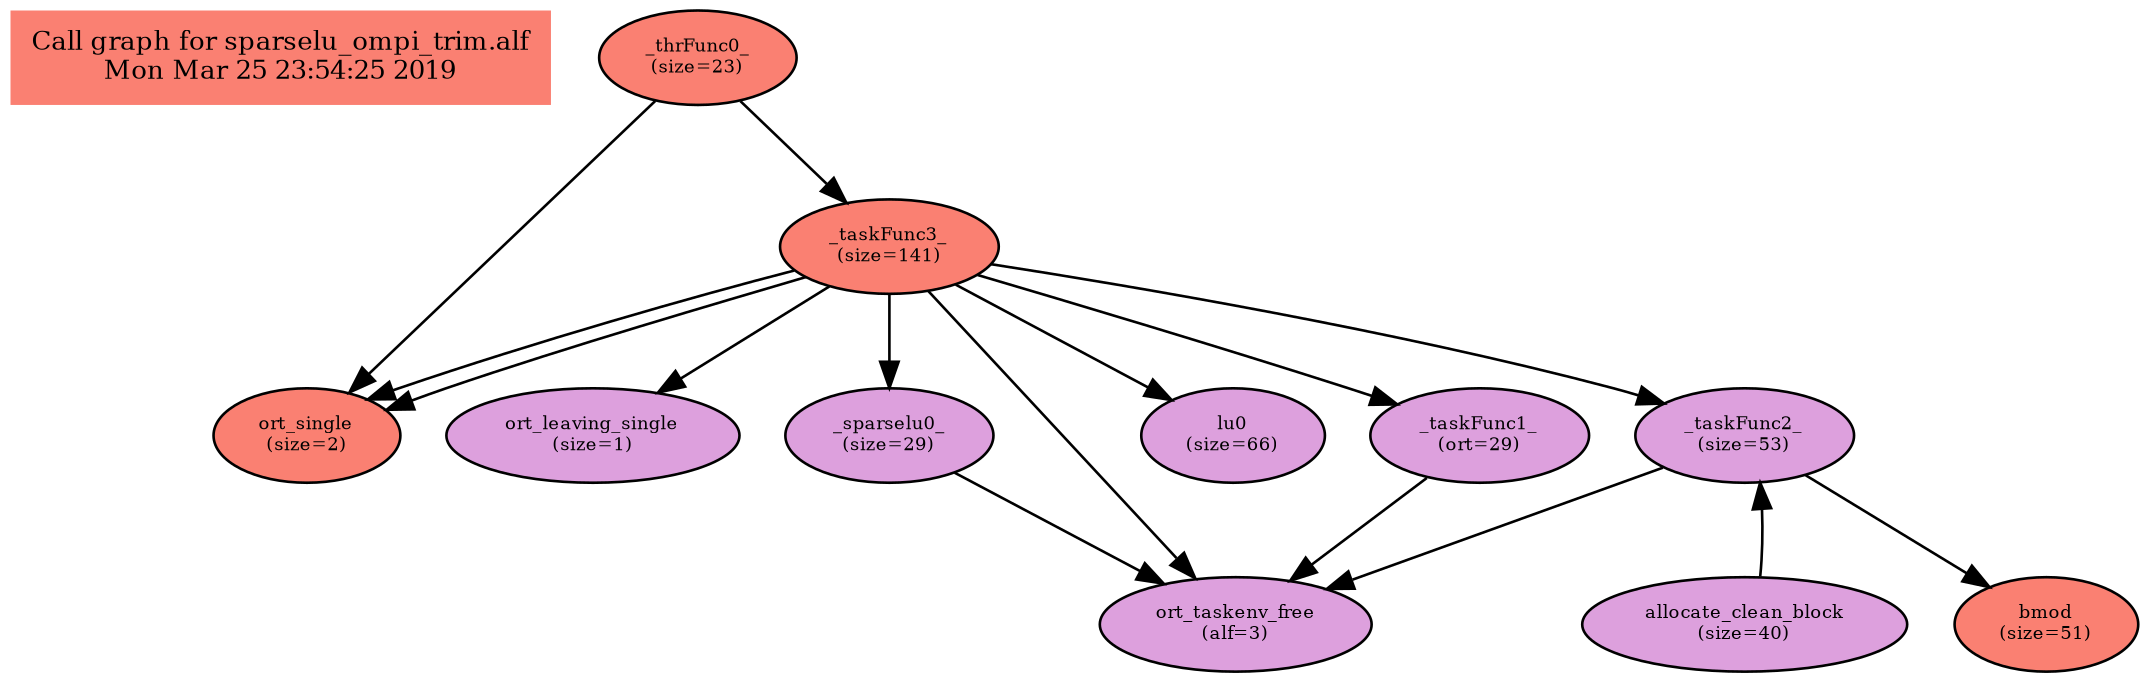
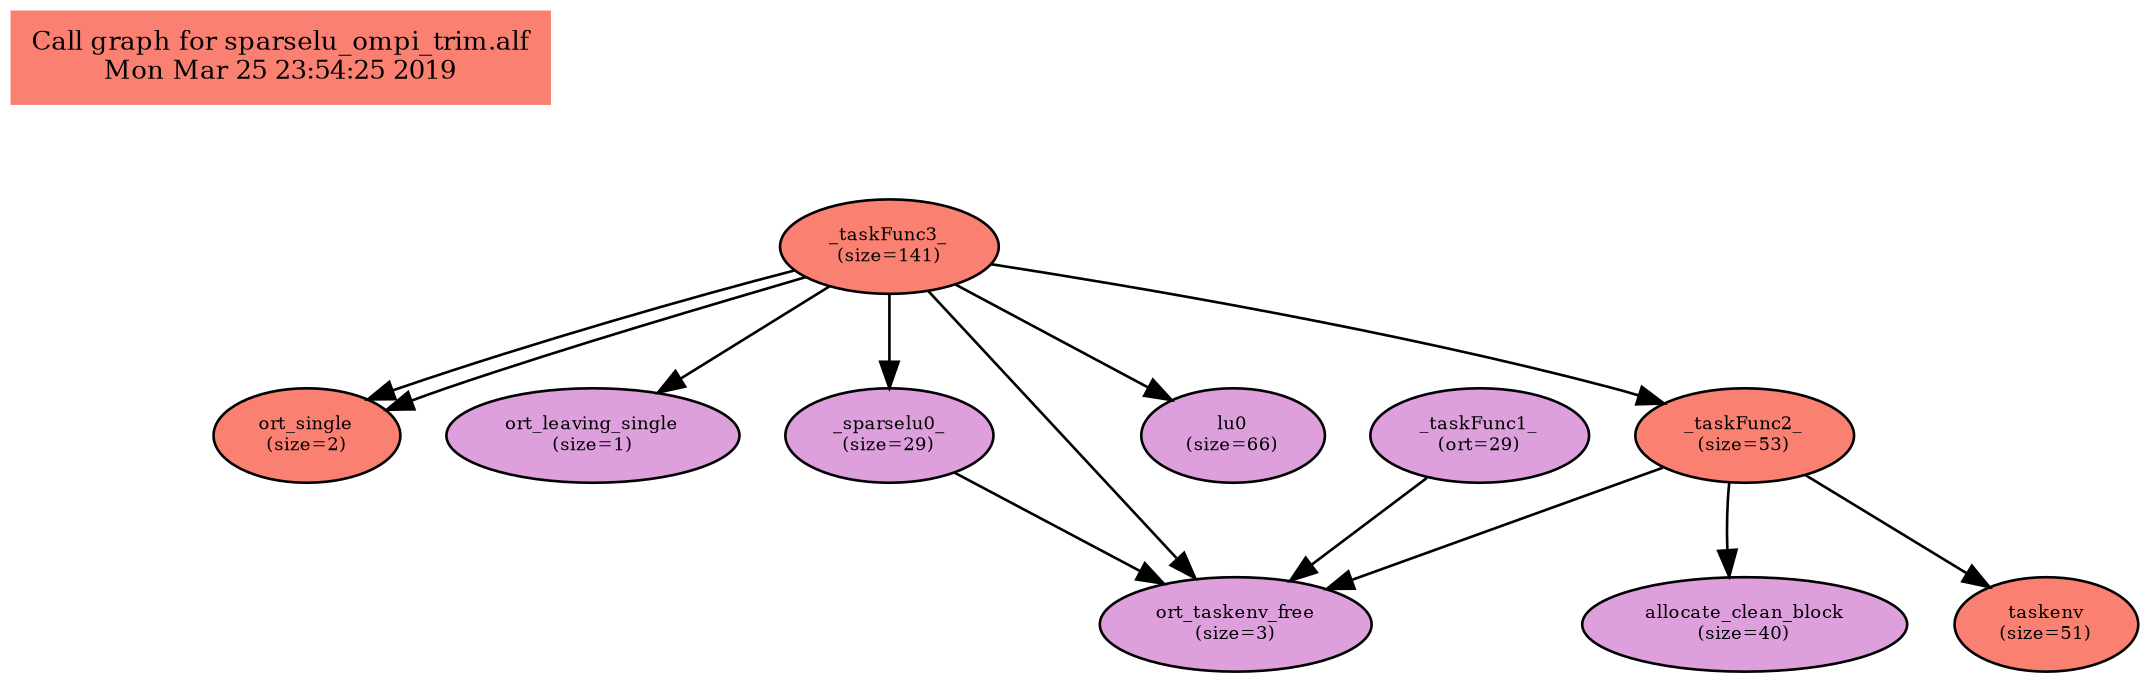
(698, 58) -> none
(1175, 334) -> none
(1745, 436) -> (1745, 436)
(1762, 543) -> (1727, 516)
(1236, 624) -> (1236, 624)
(2046, 624) -> (2046, 624)
